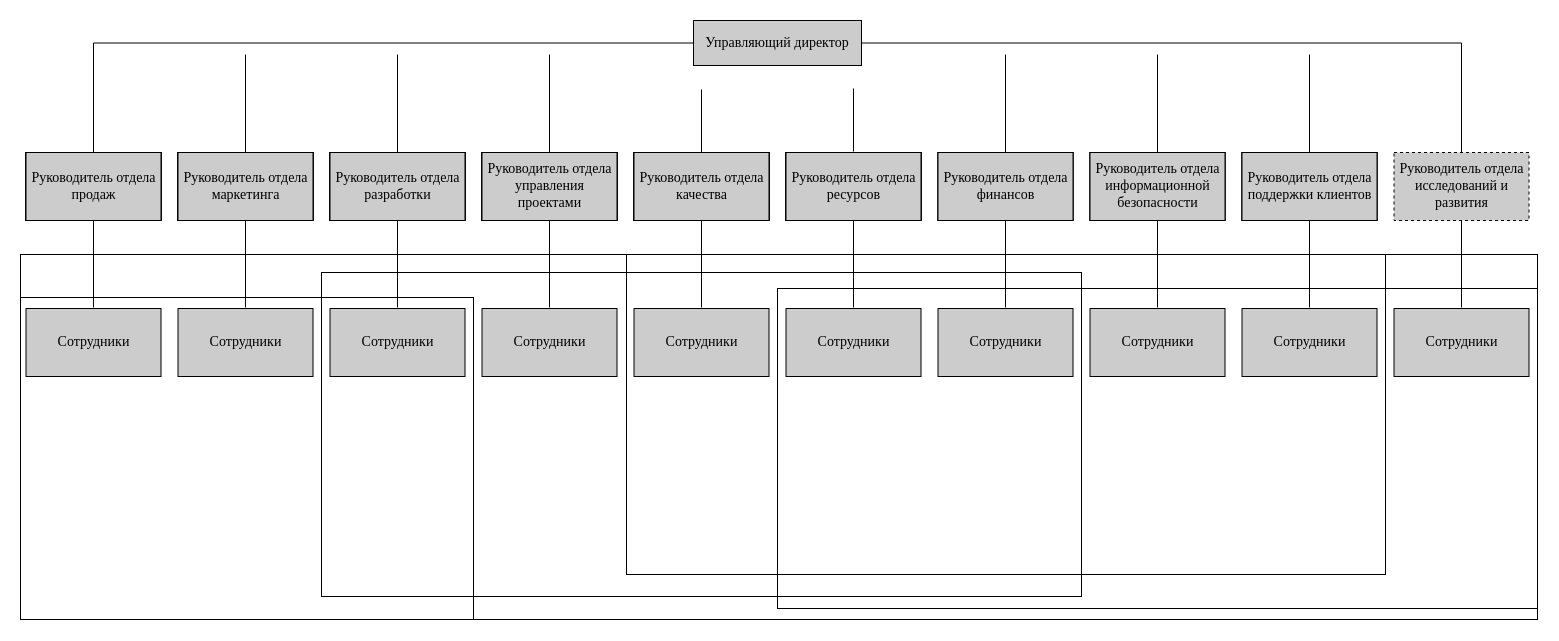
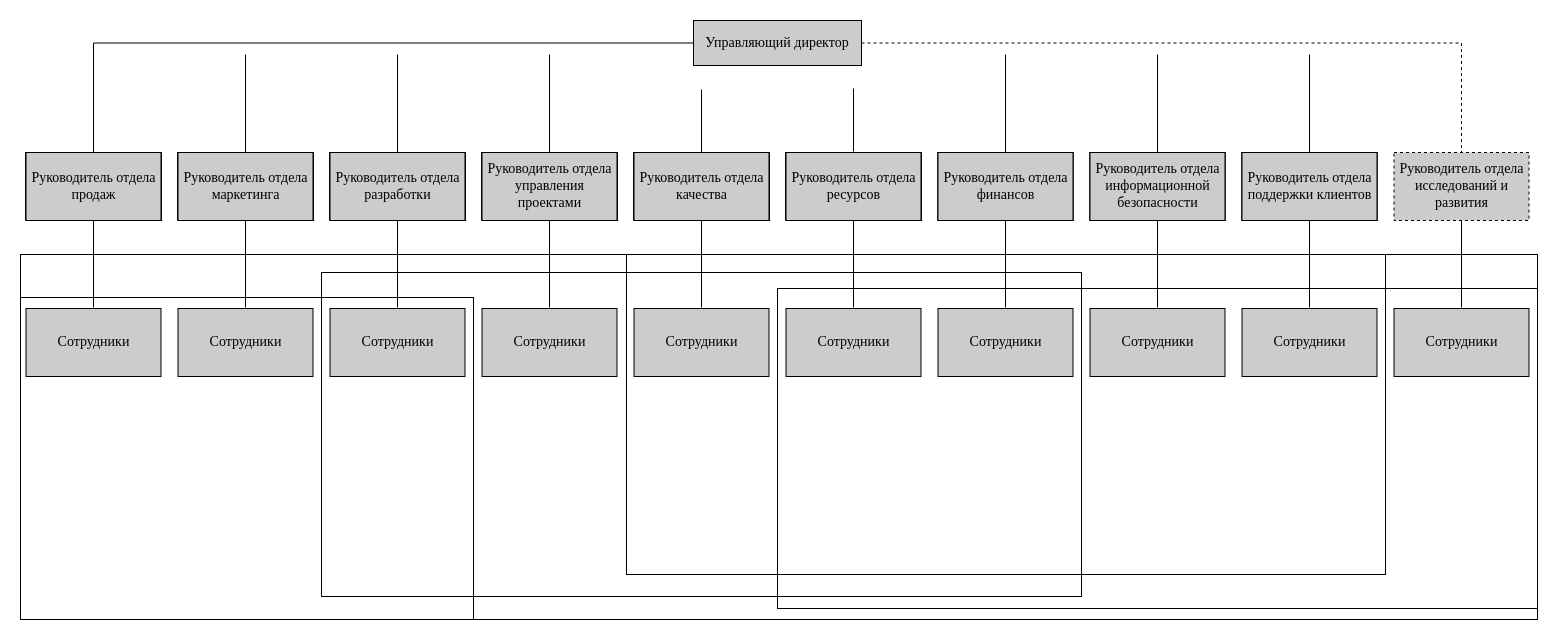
(1217, 43) -> (1217, 43)
